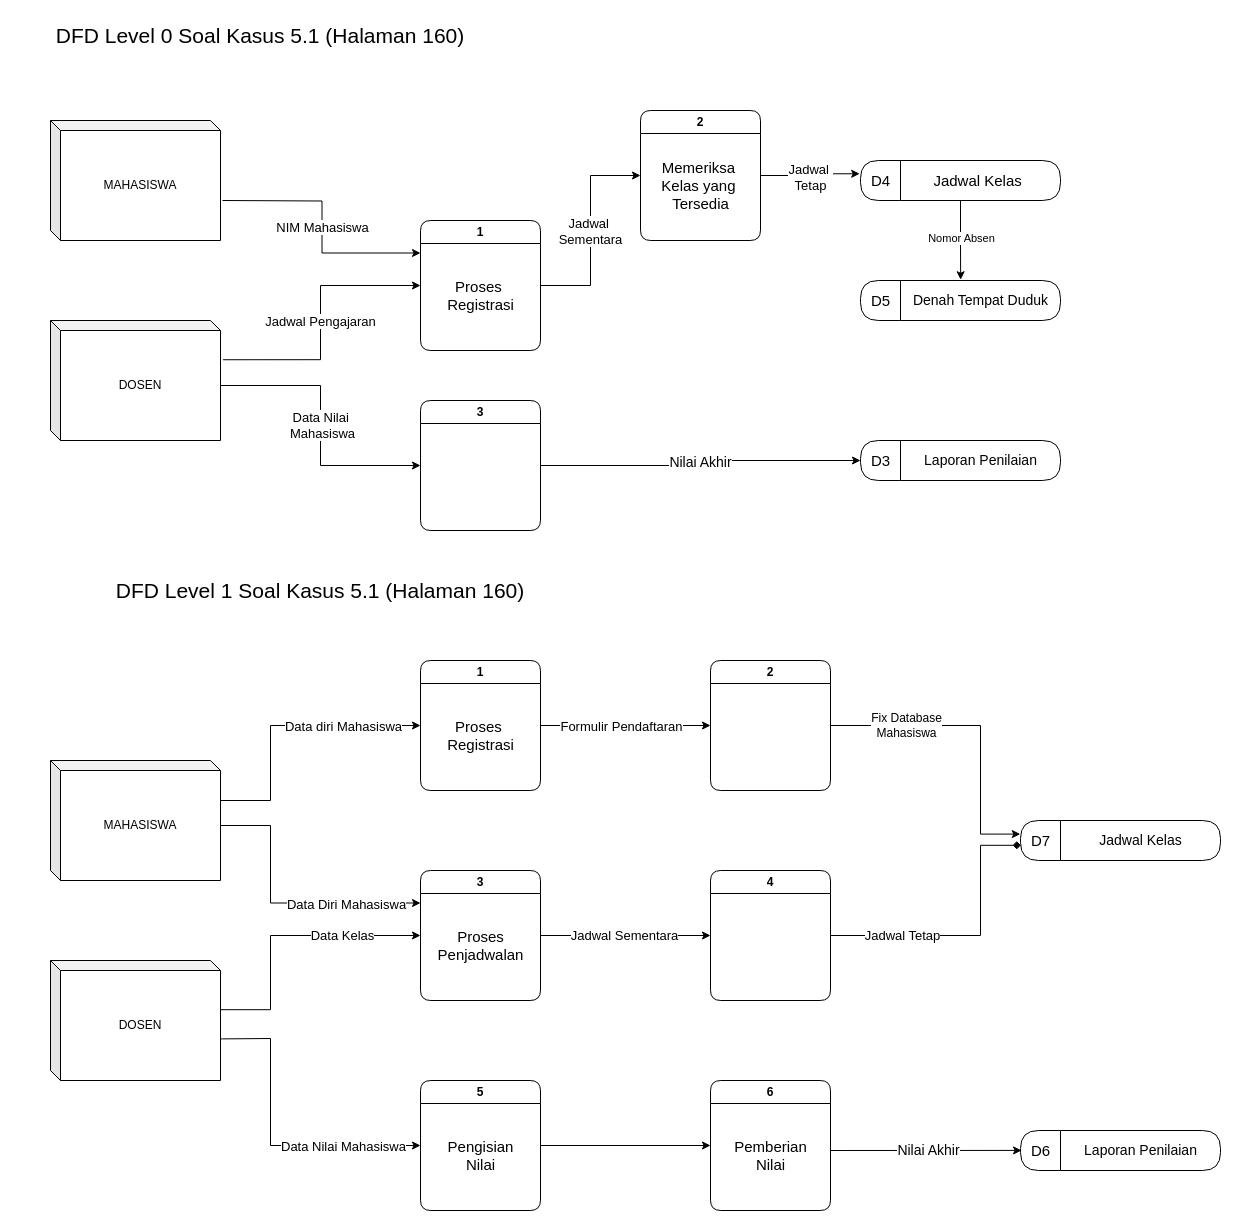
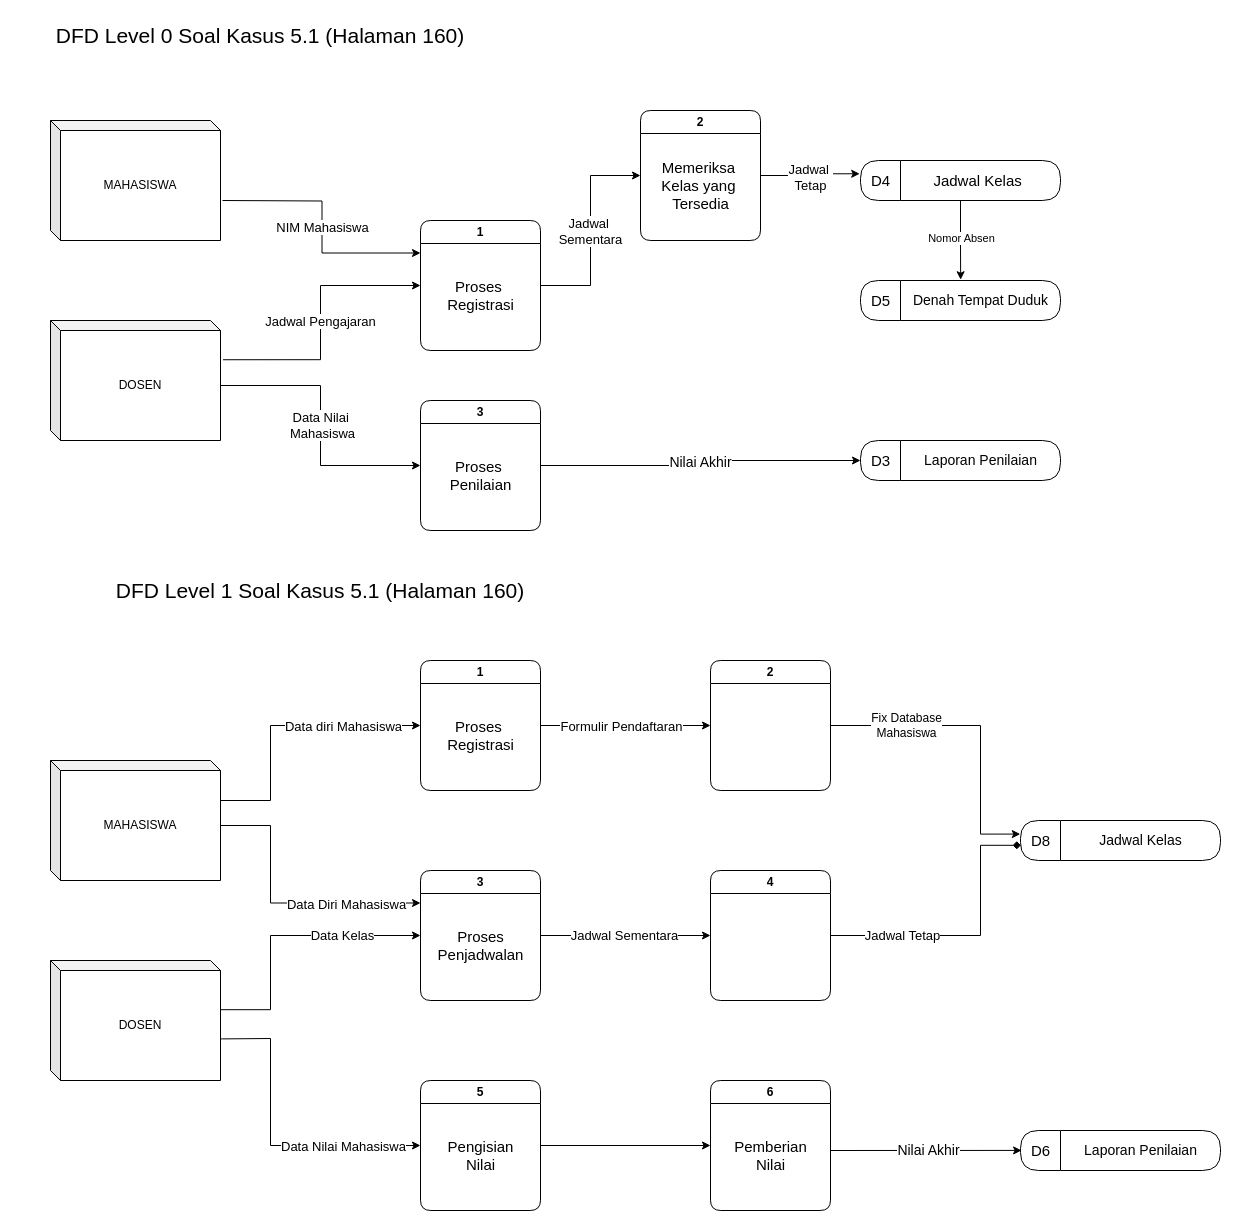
none -> (481, 476)
(1041, 841) -> (1041, 841)
